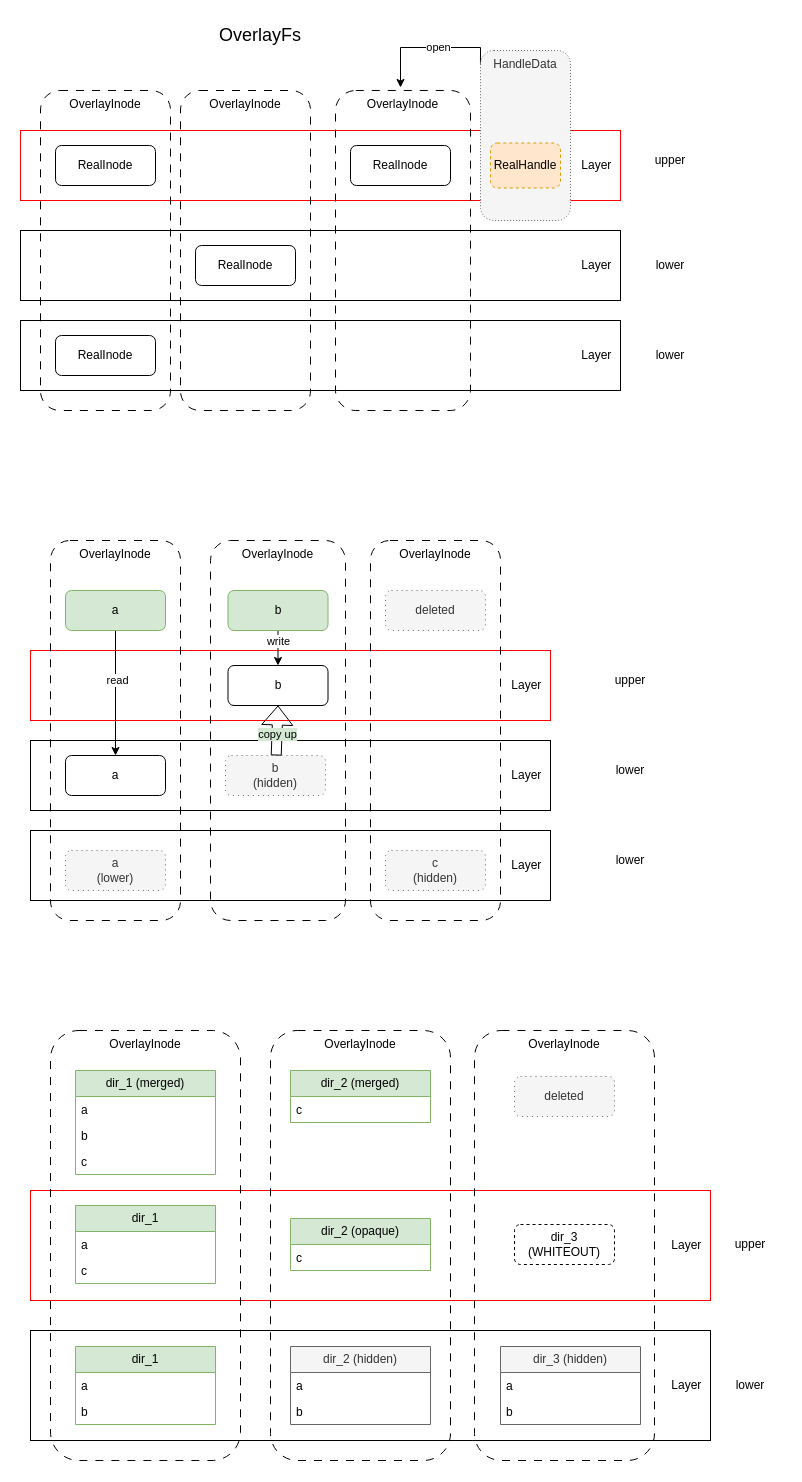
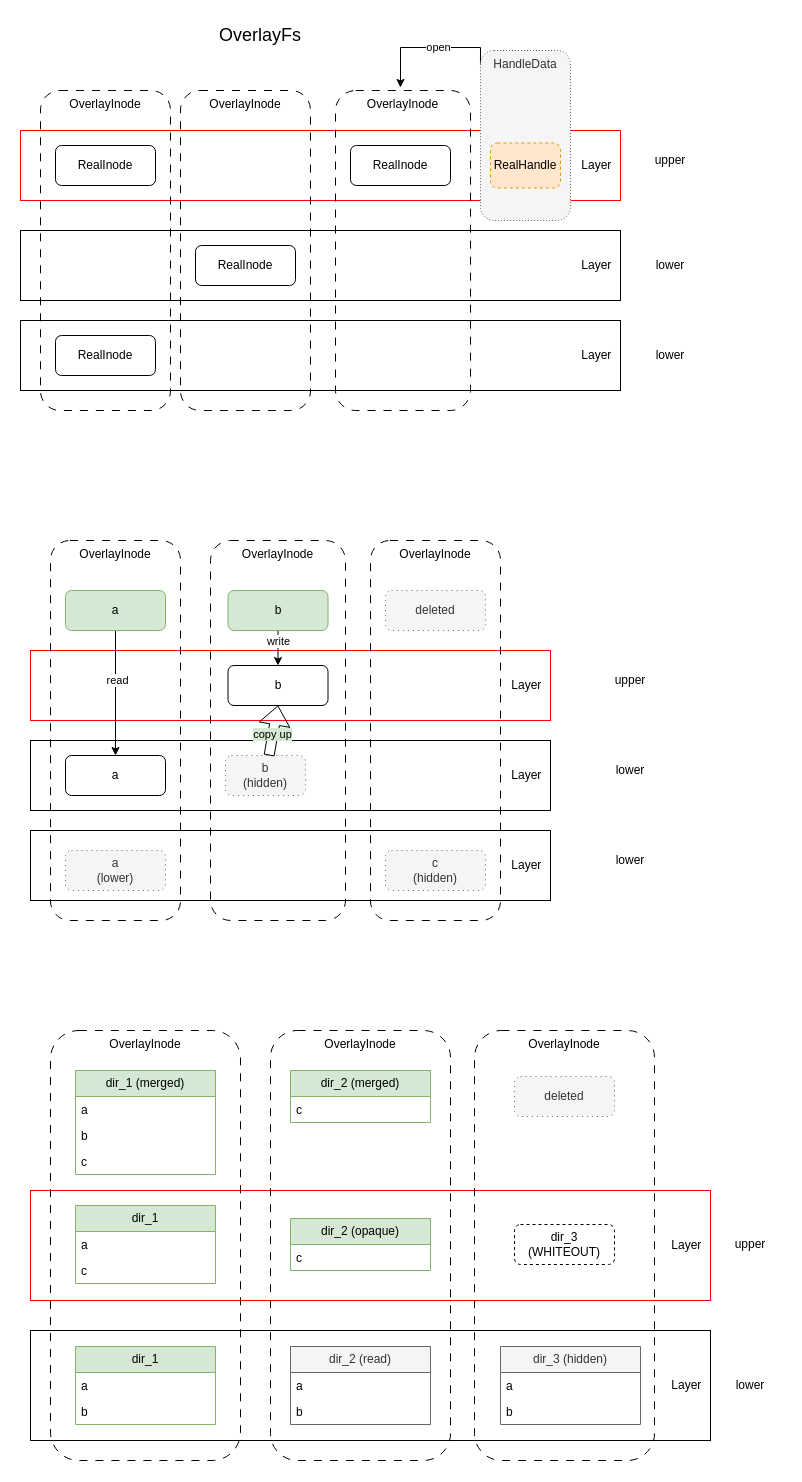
(276, 776) -> (266, 776)
(361, 1360) -> (361, 1360)
